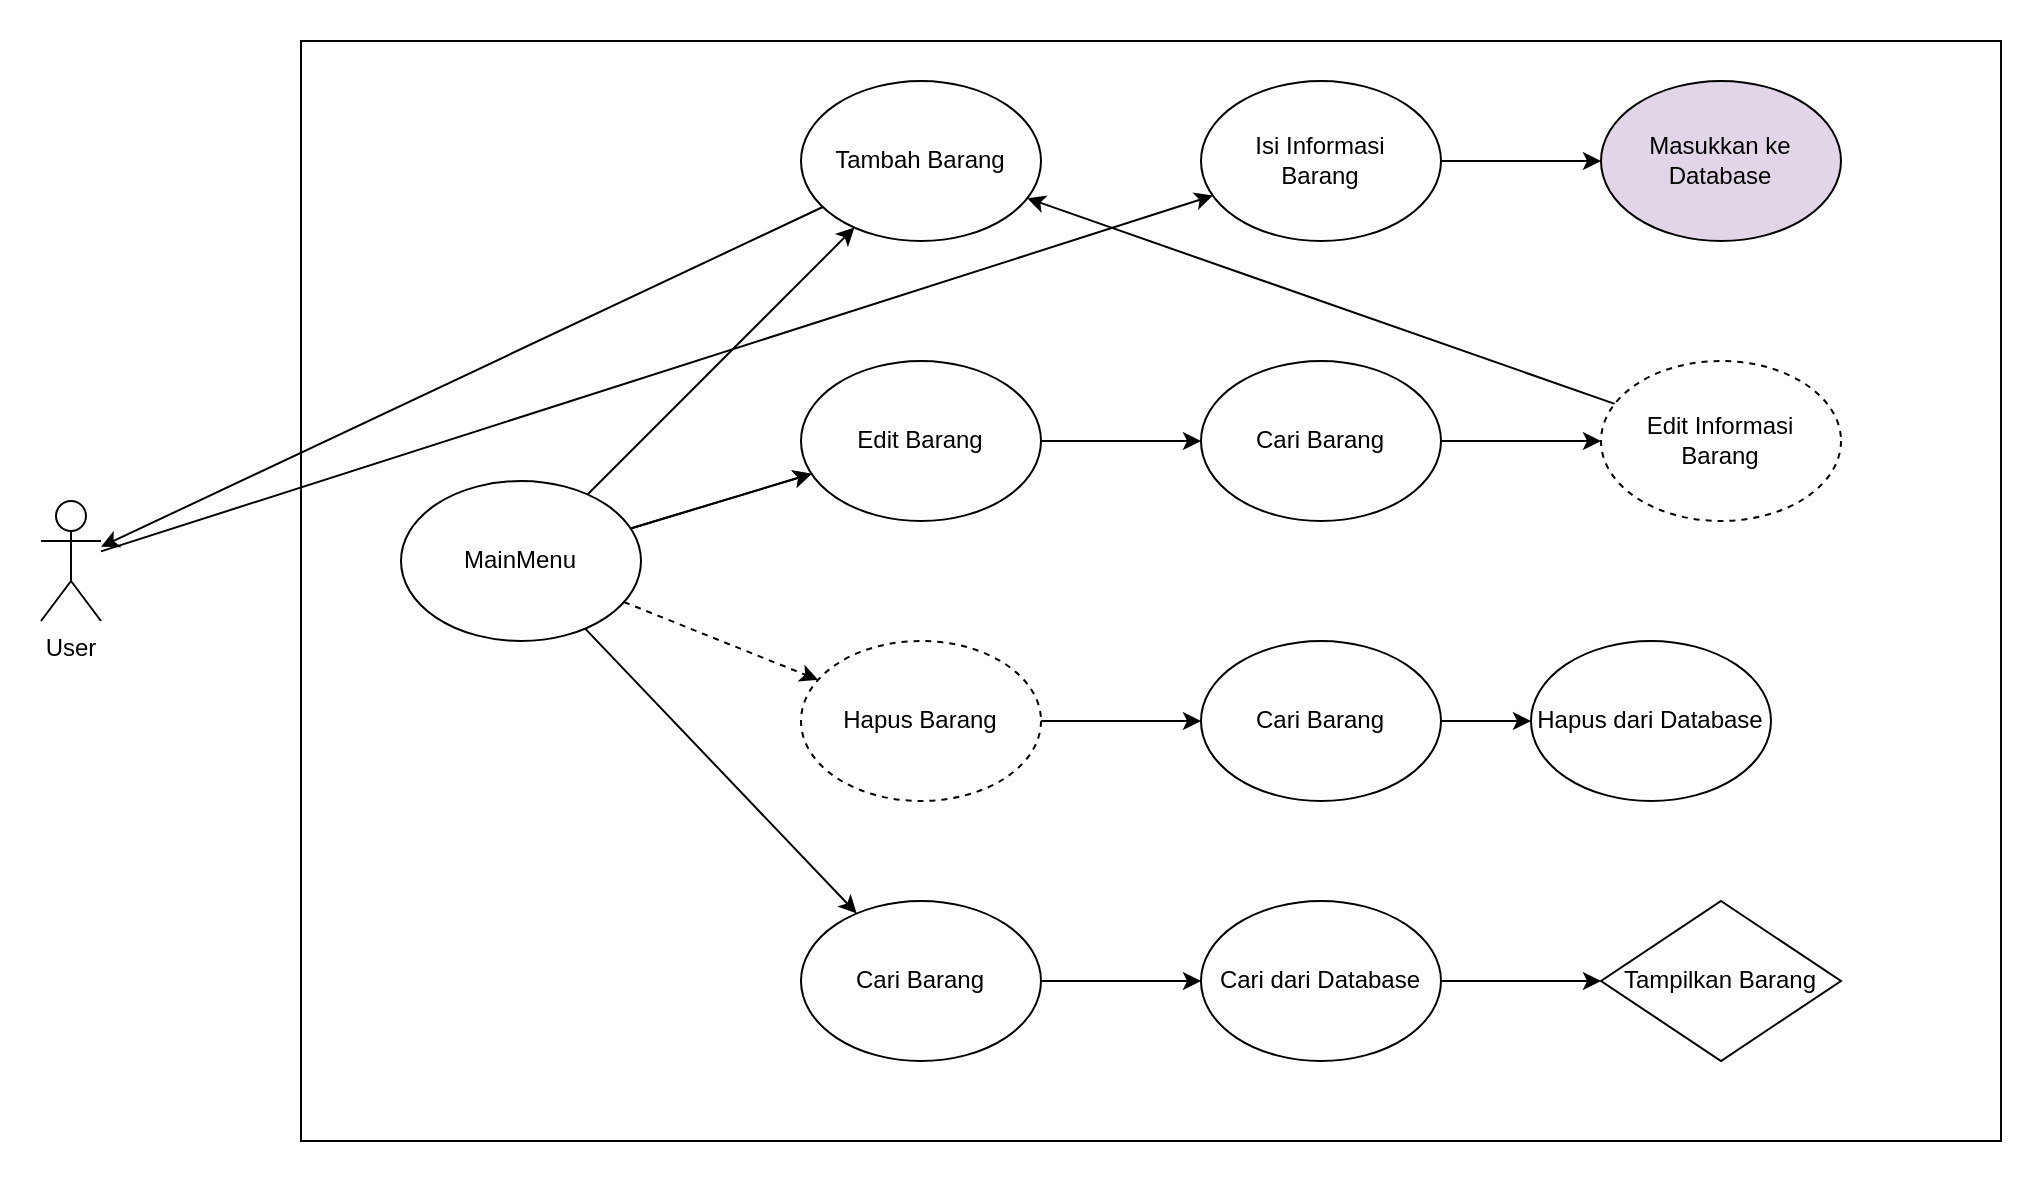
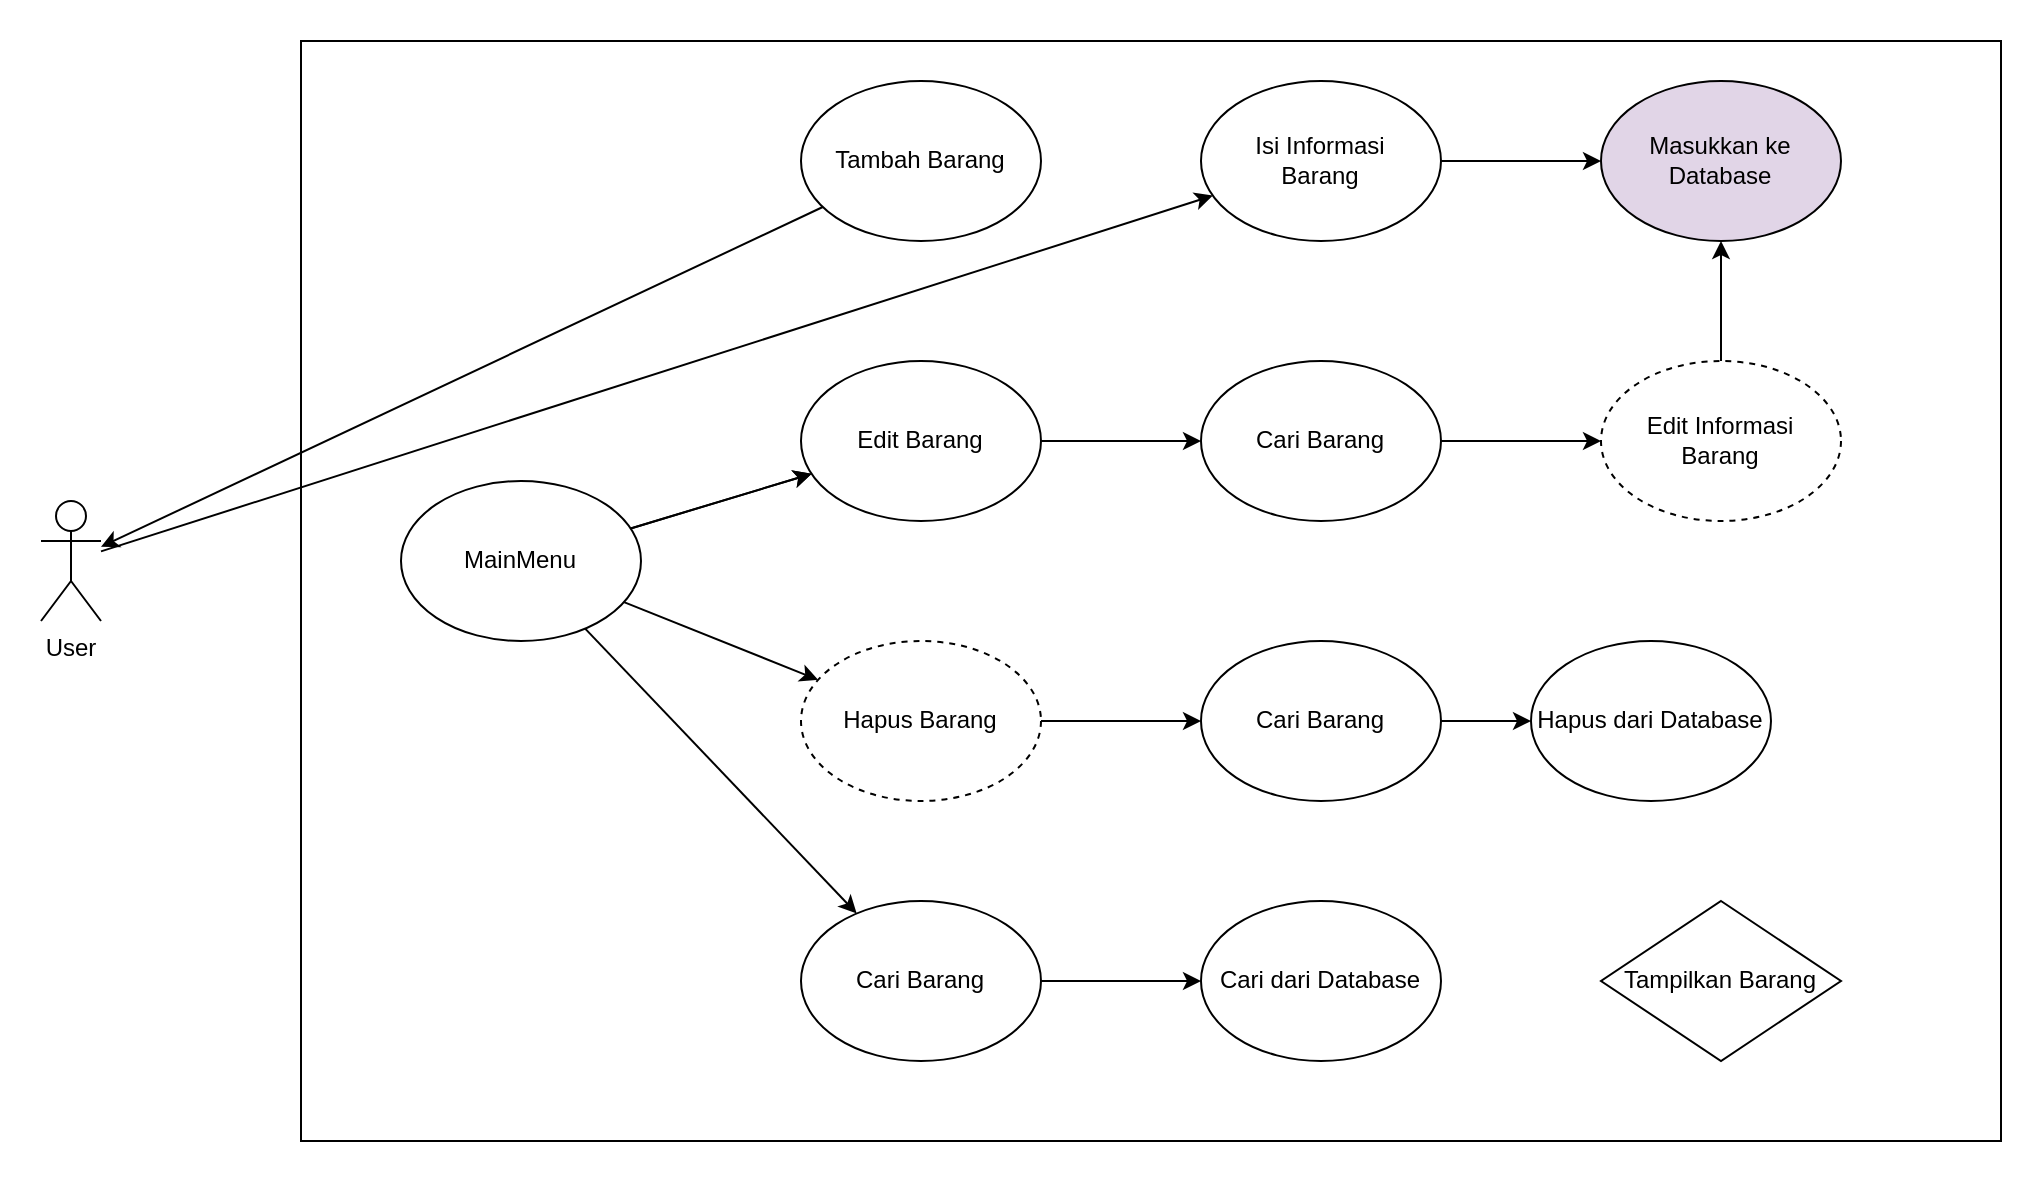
(1366, 317) -> (1721, 308)
(658, 424) -> none
(714, 638) -> (714, 638)
(1514, 981) -> none
